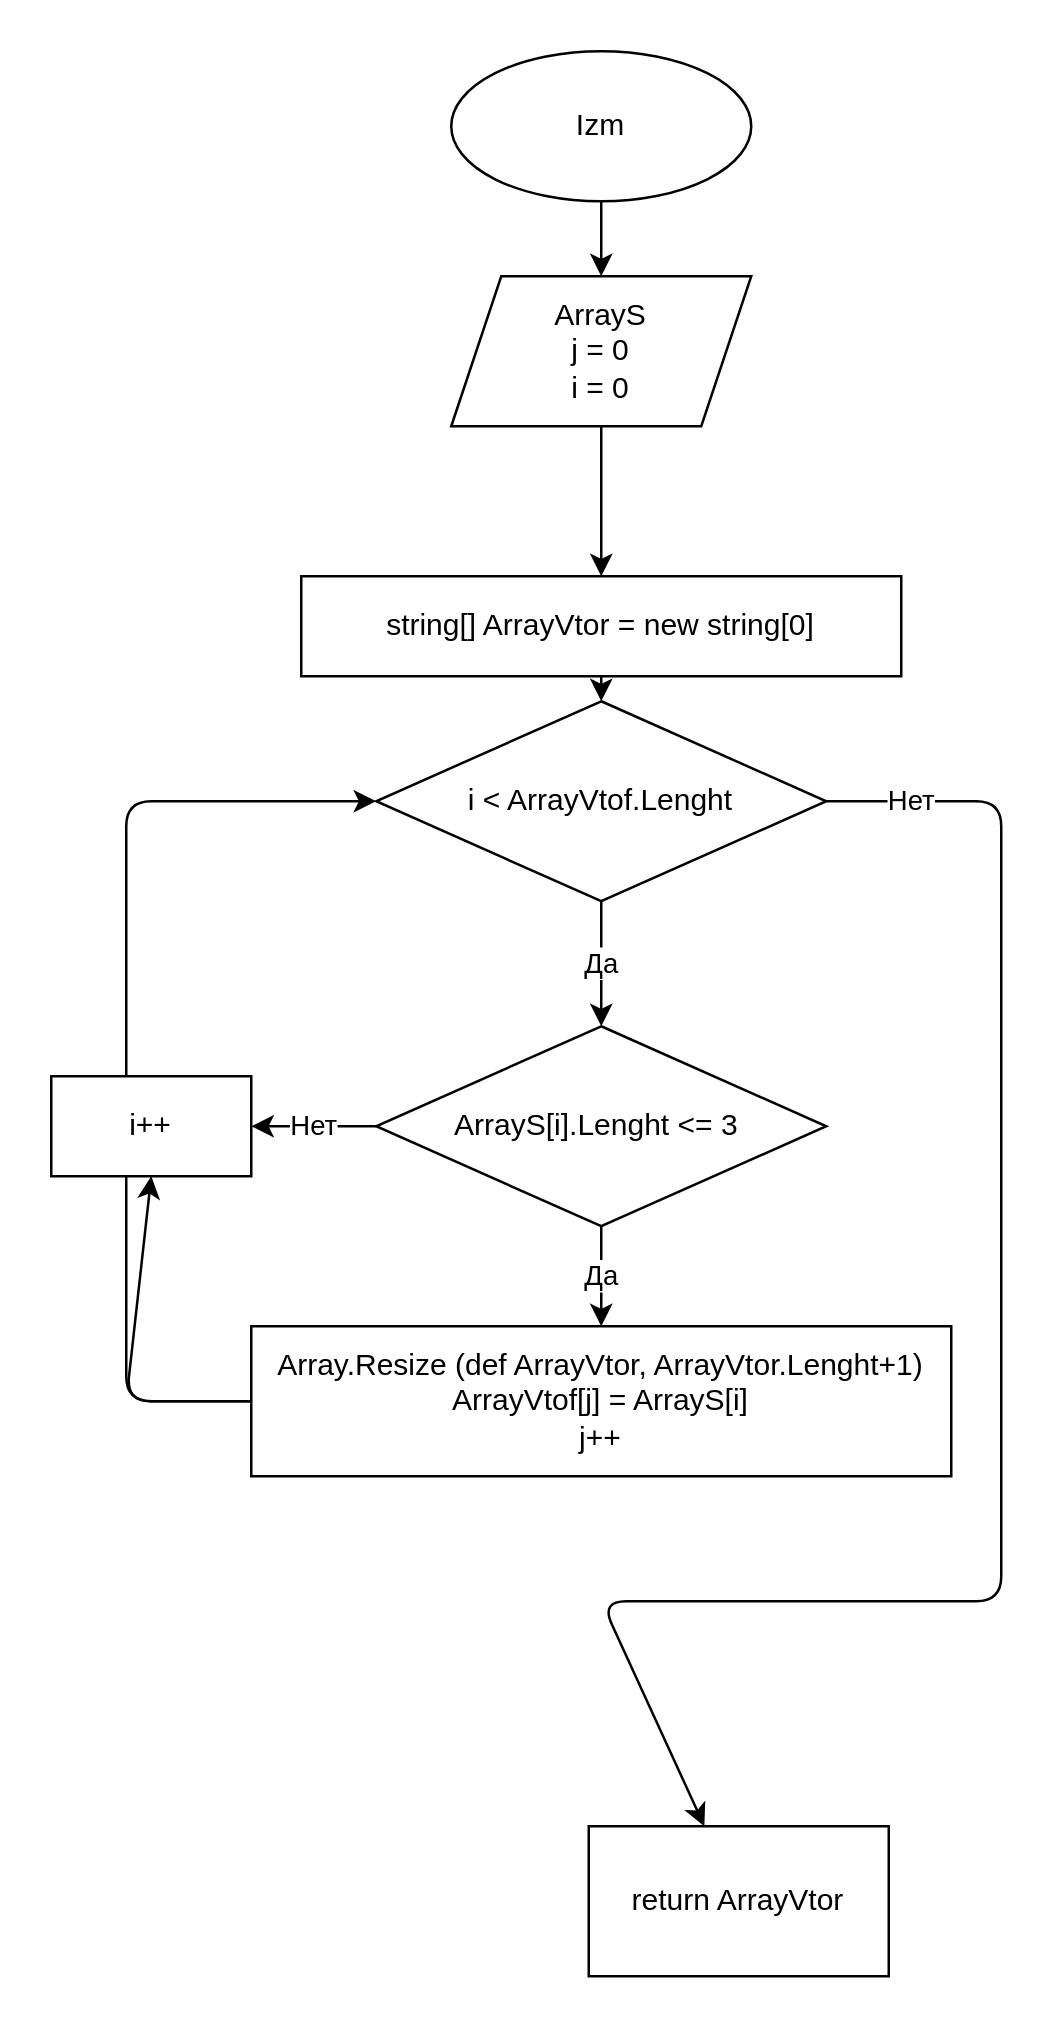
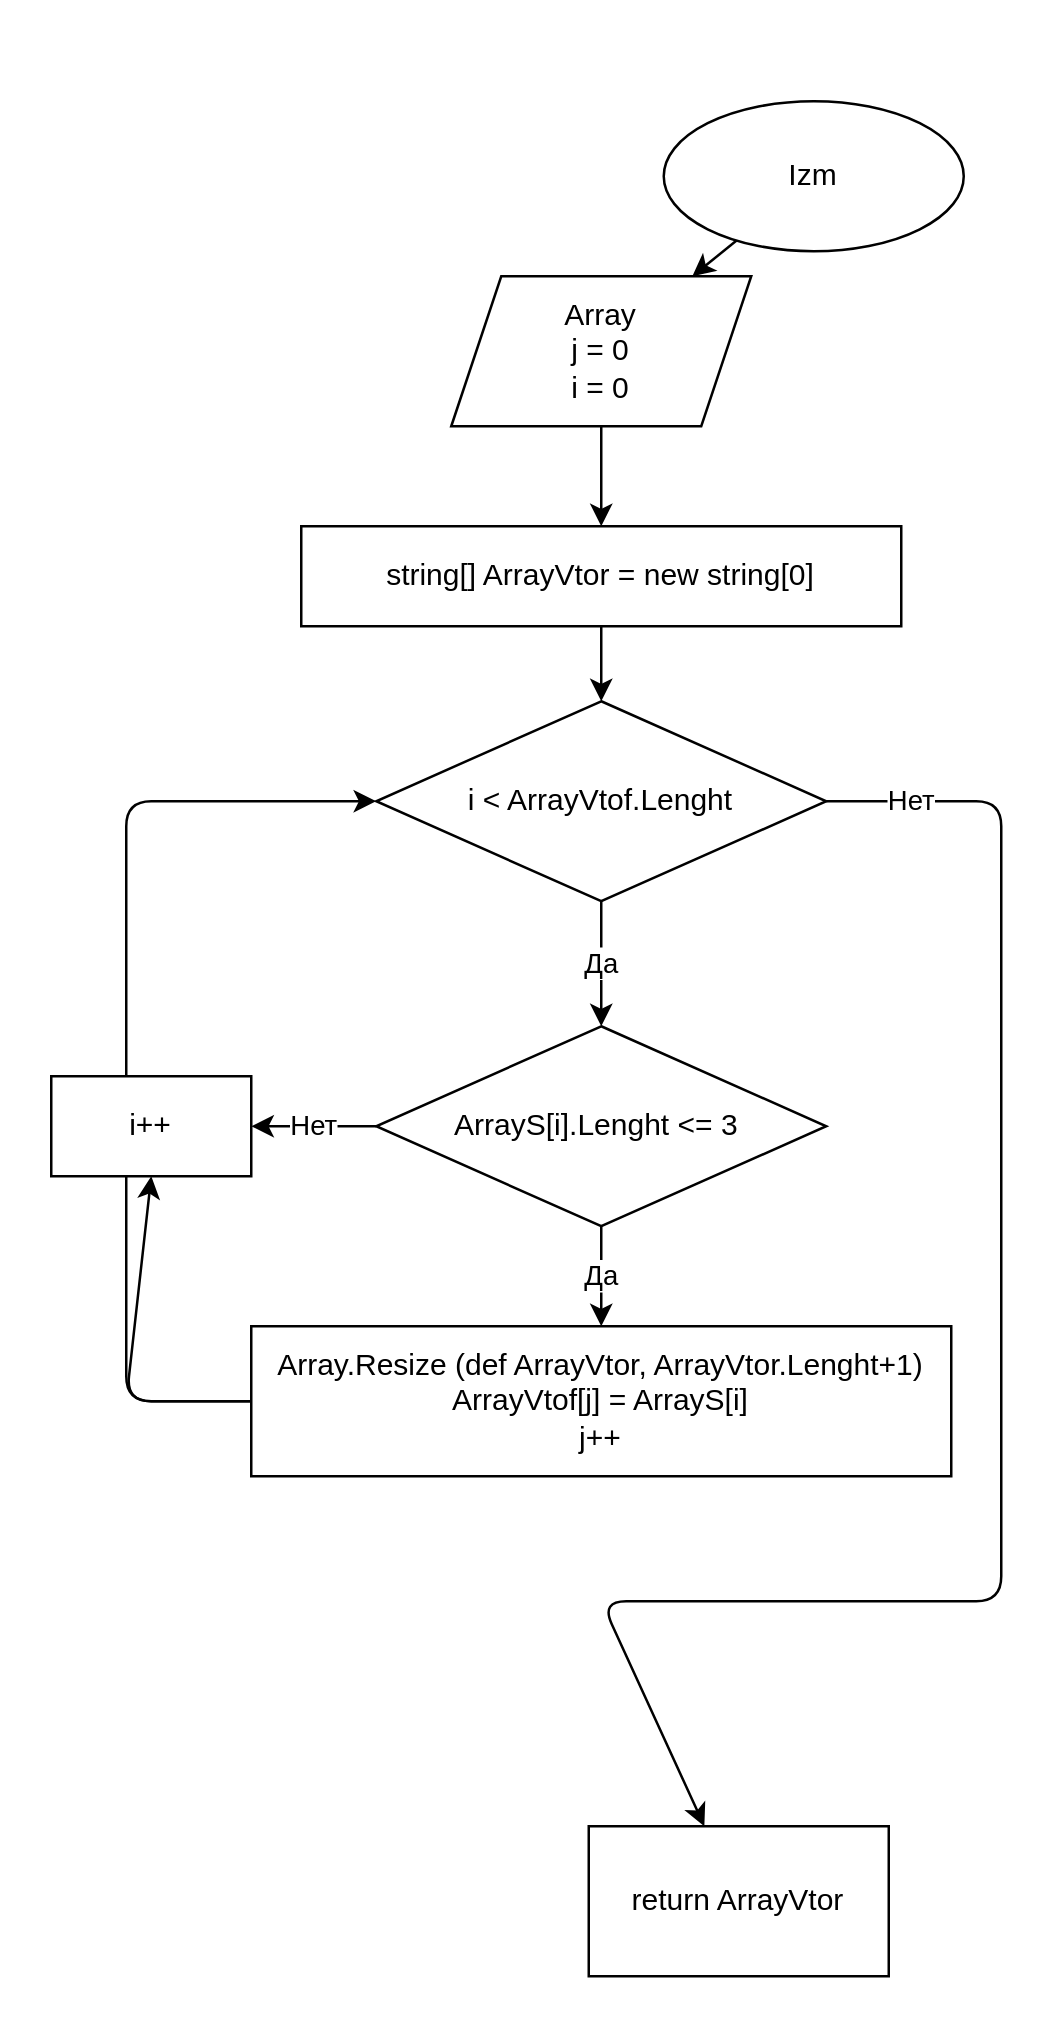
(601, 126) -> (814, 176)
(601, 351) -> (601, 351)
(601, 626) -> (601, 576)
